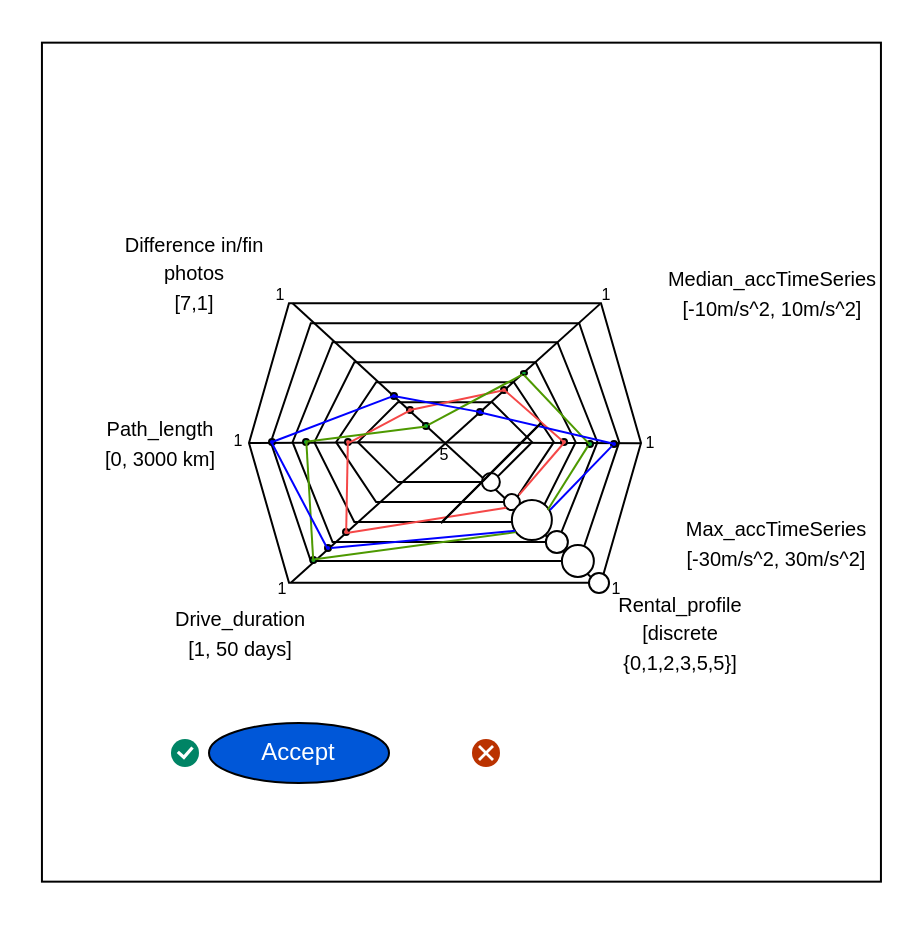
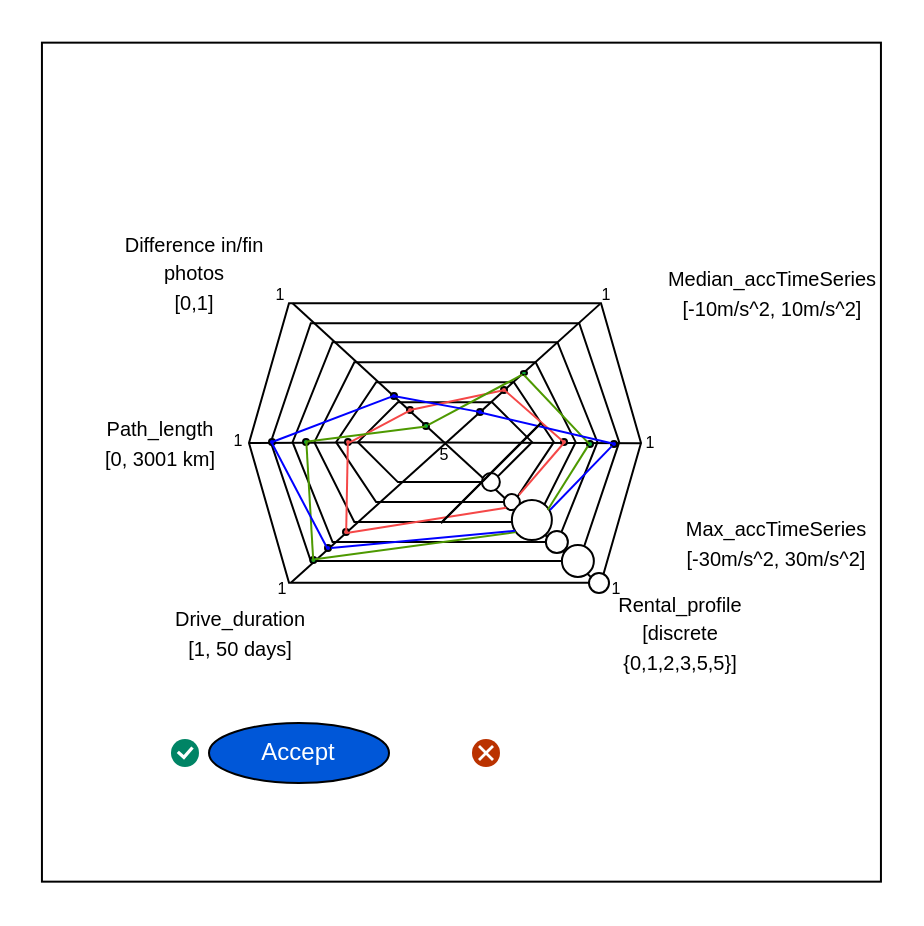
(195, 273) -> (195, 273)
(161, 443) -> (161, 443)
